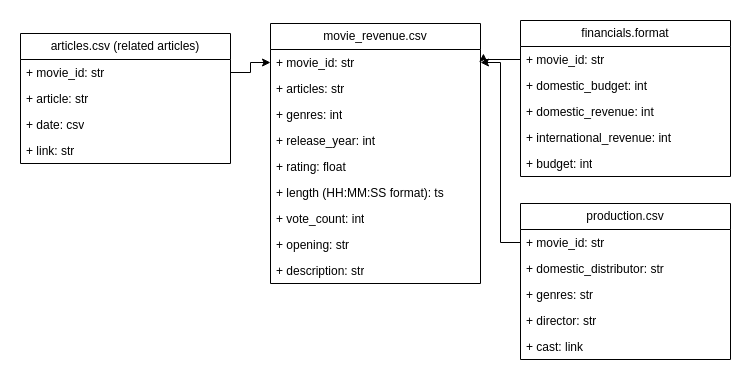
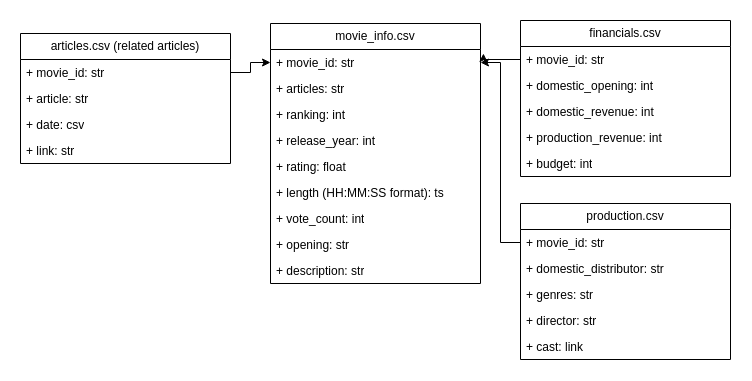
(626, 34) -> (626, 34)
(376, 37) -> (376, 37)
(593, 87) -> (594, 87)
(314, 116) -> (316, 116)
(610, 139) -> (603, 139)
